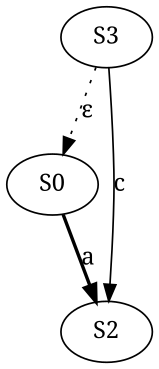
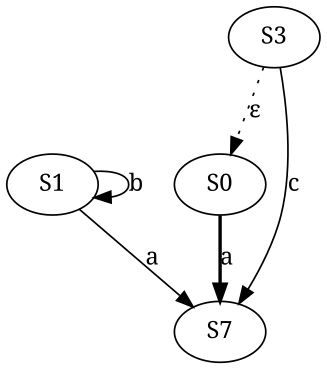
none -> (52, 185)
(107, 332) -> (220, 332)
